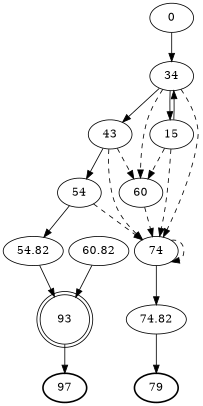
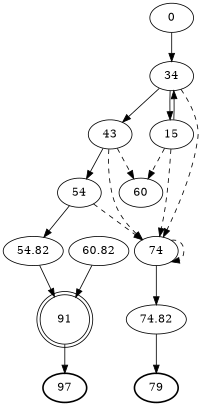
(145, 128) -> none
(148, 218) -> none
(65, 319) -> (65, 319)
